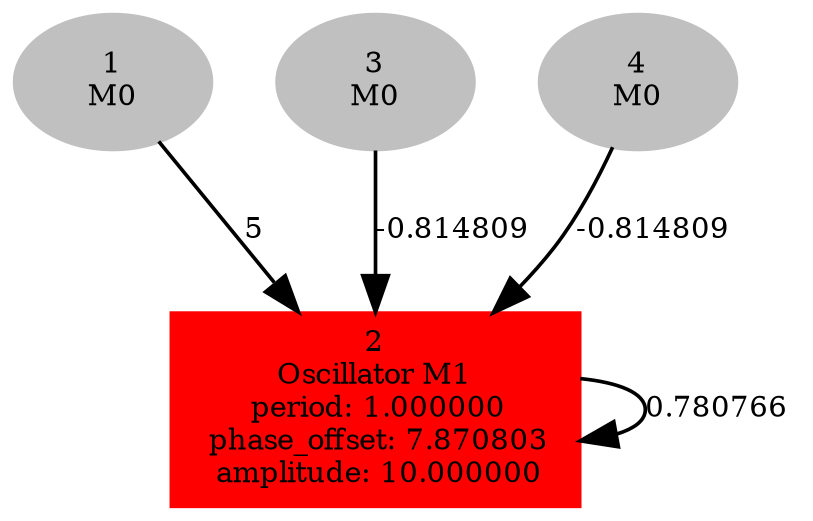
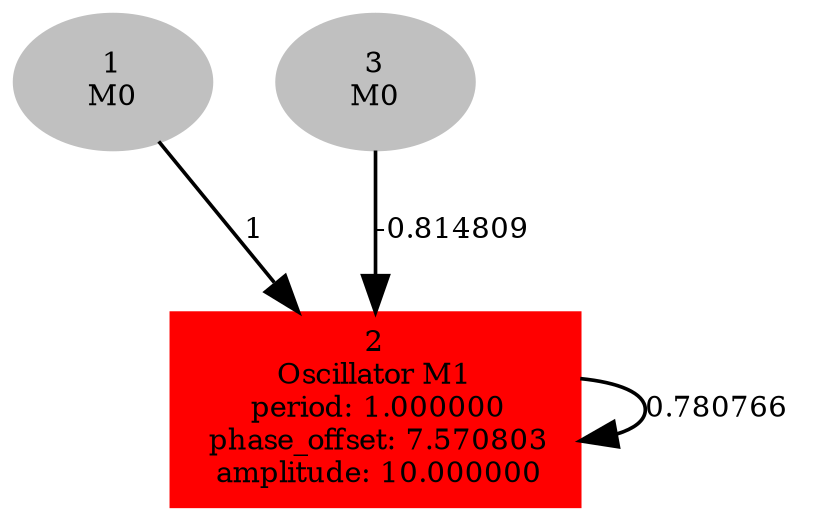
(638, 82) -> none
(259, 231) -> (259, 231)
(376, 441) -> (376, 441)
